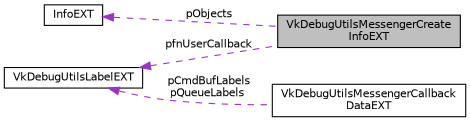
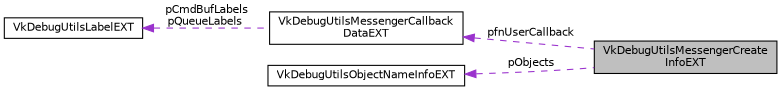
(73, 15) -> (366, 76)
(214, 56) -> (534, 43)
